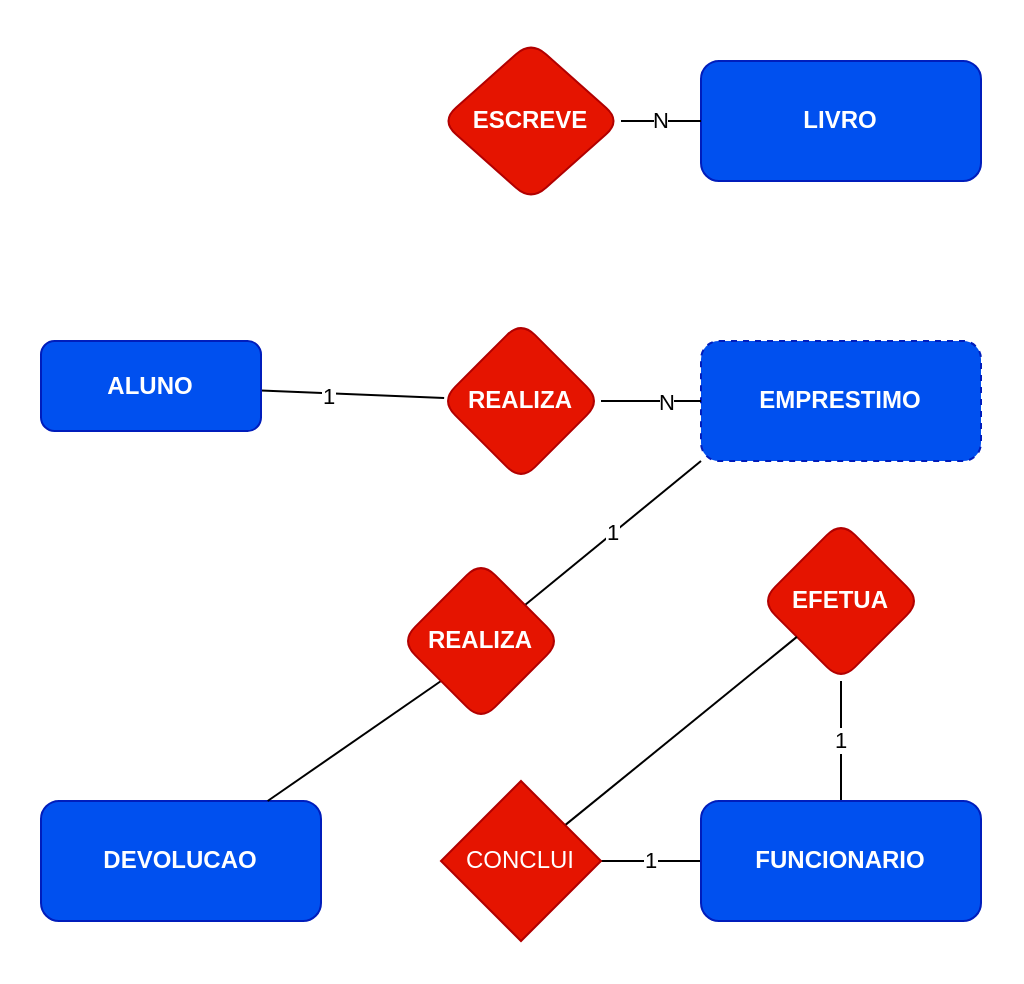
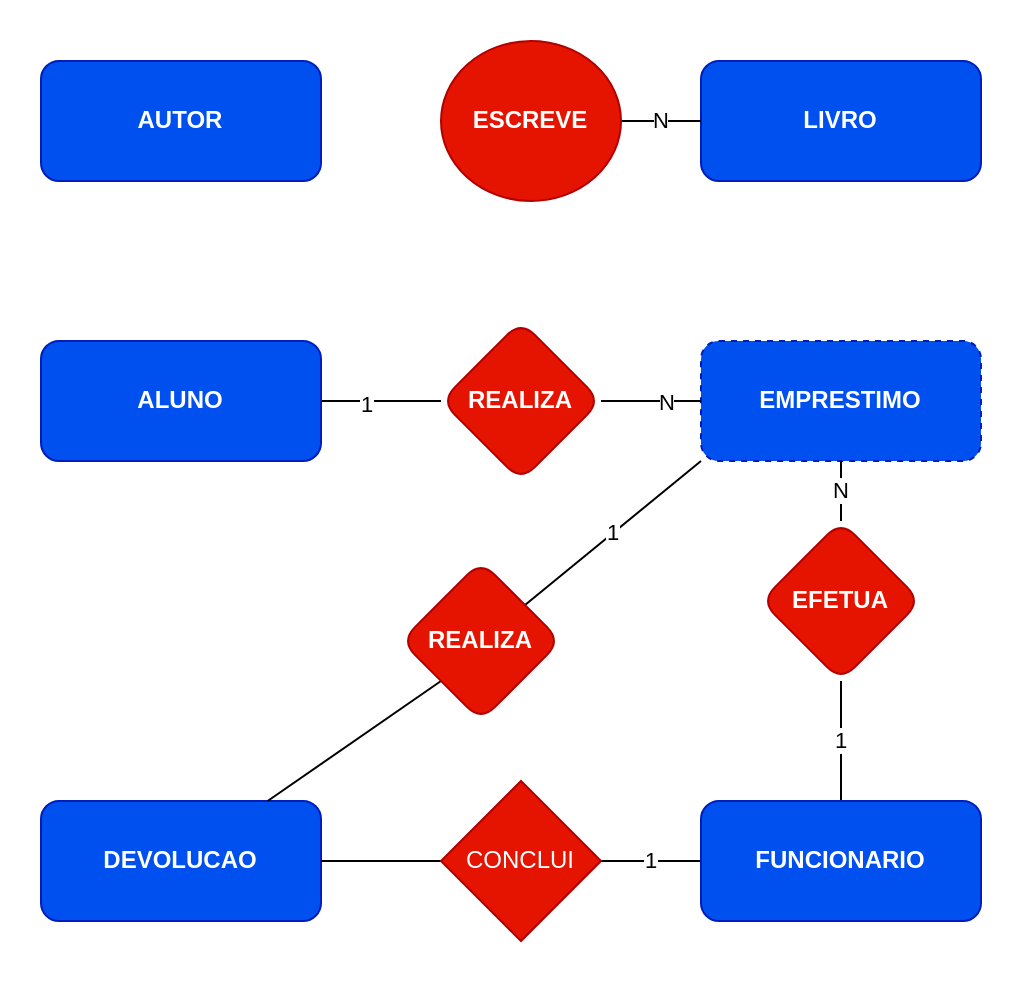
none -> (181, 121)
(531, 121) -> (531, 121)
(151, 386) -> (181, 401)
none -> (841, 491)
(681, 731) -> (381, 861)
